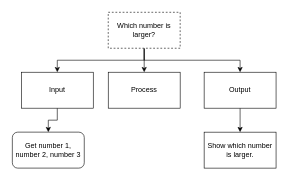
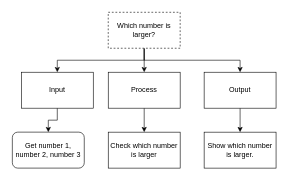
none -> (144, 126)
none -> (144, 150)
